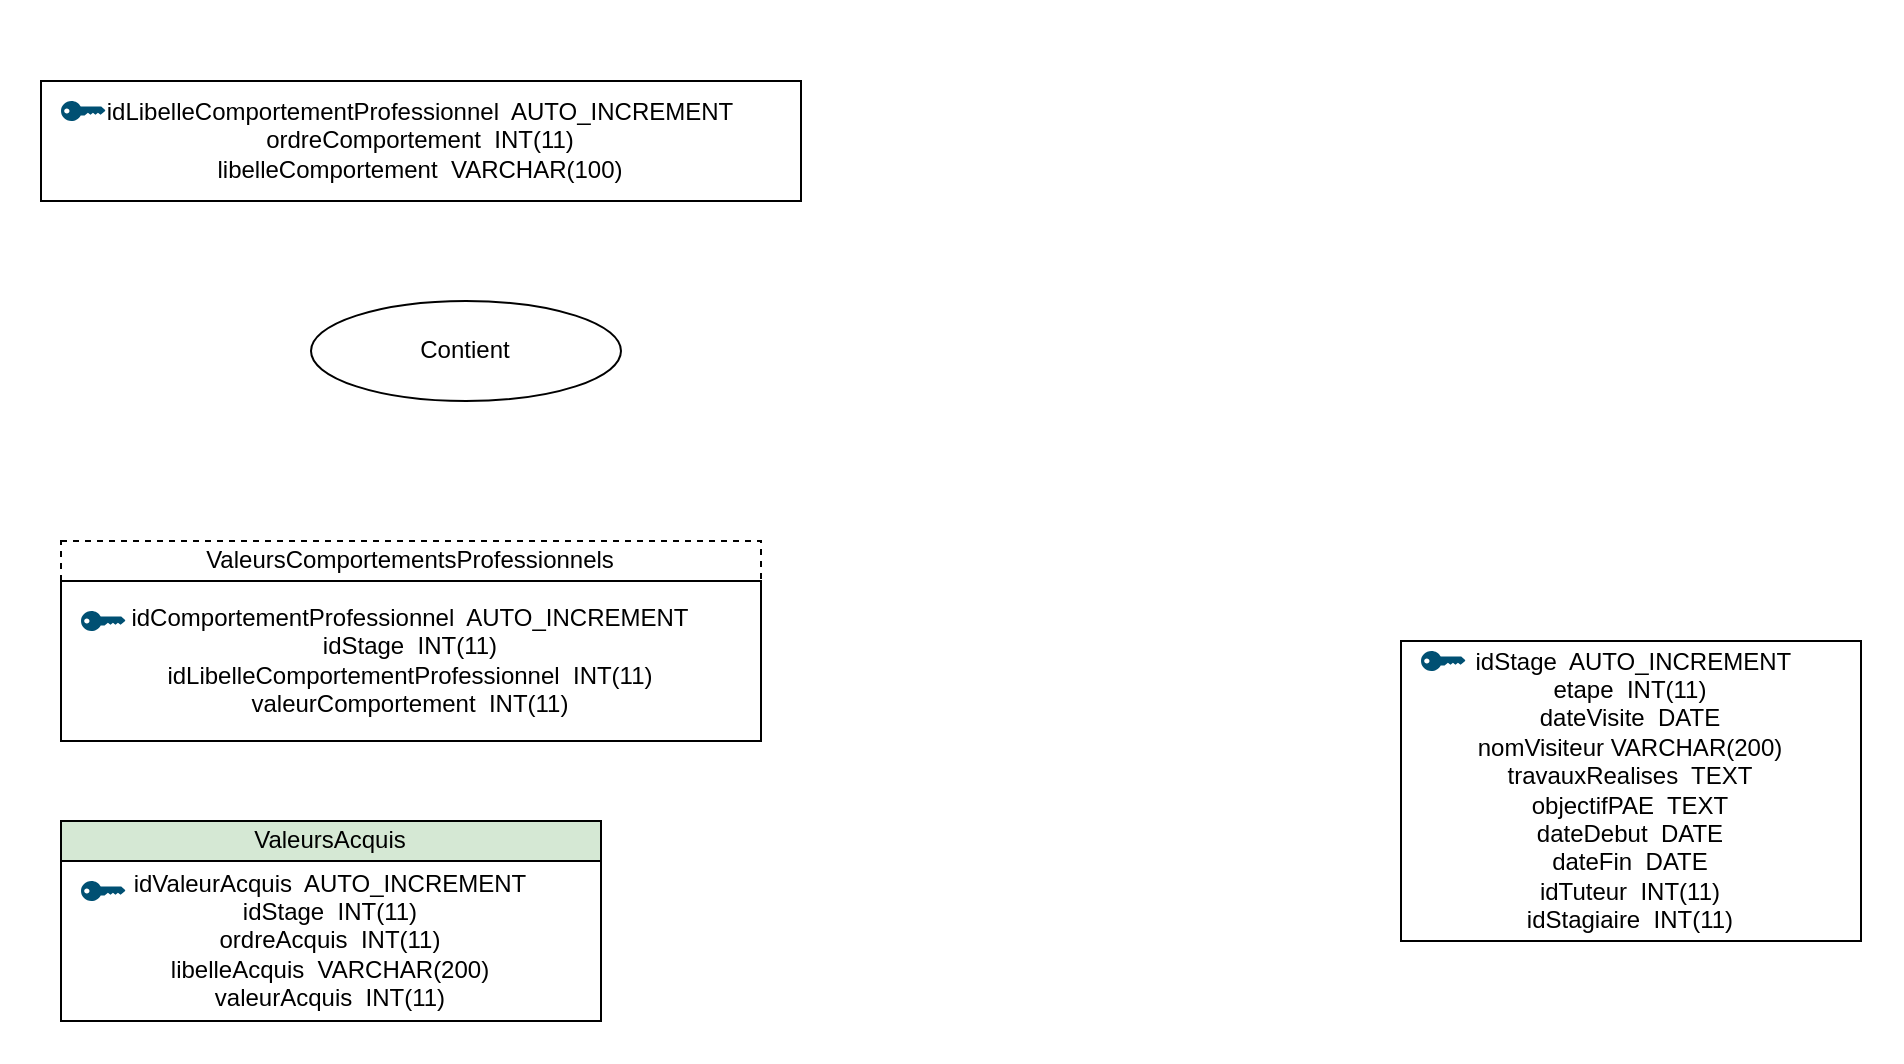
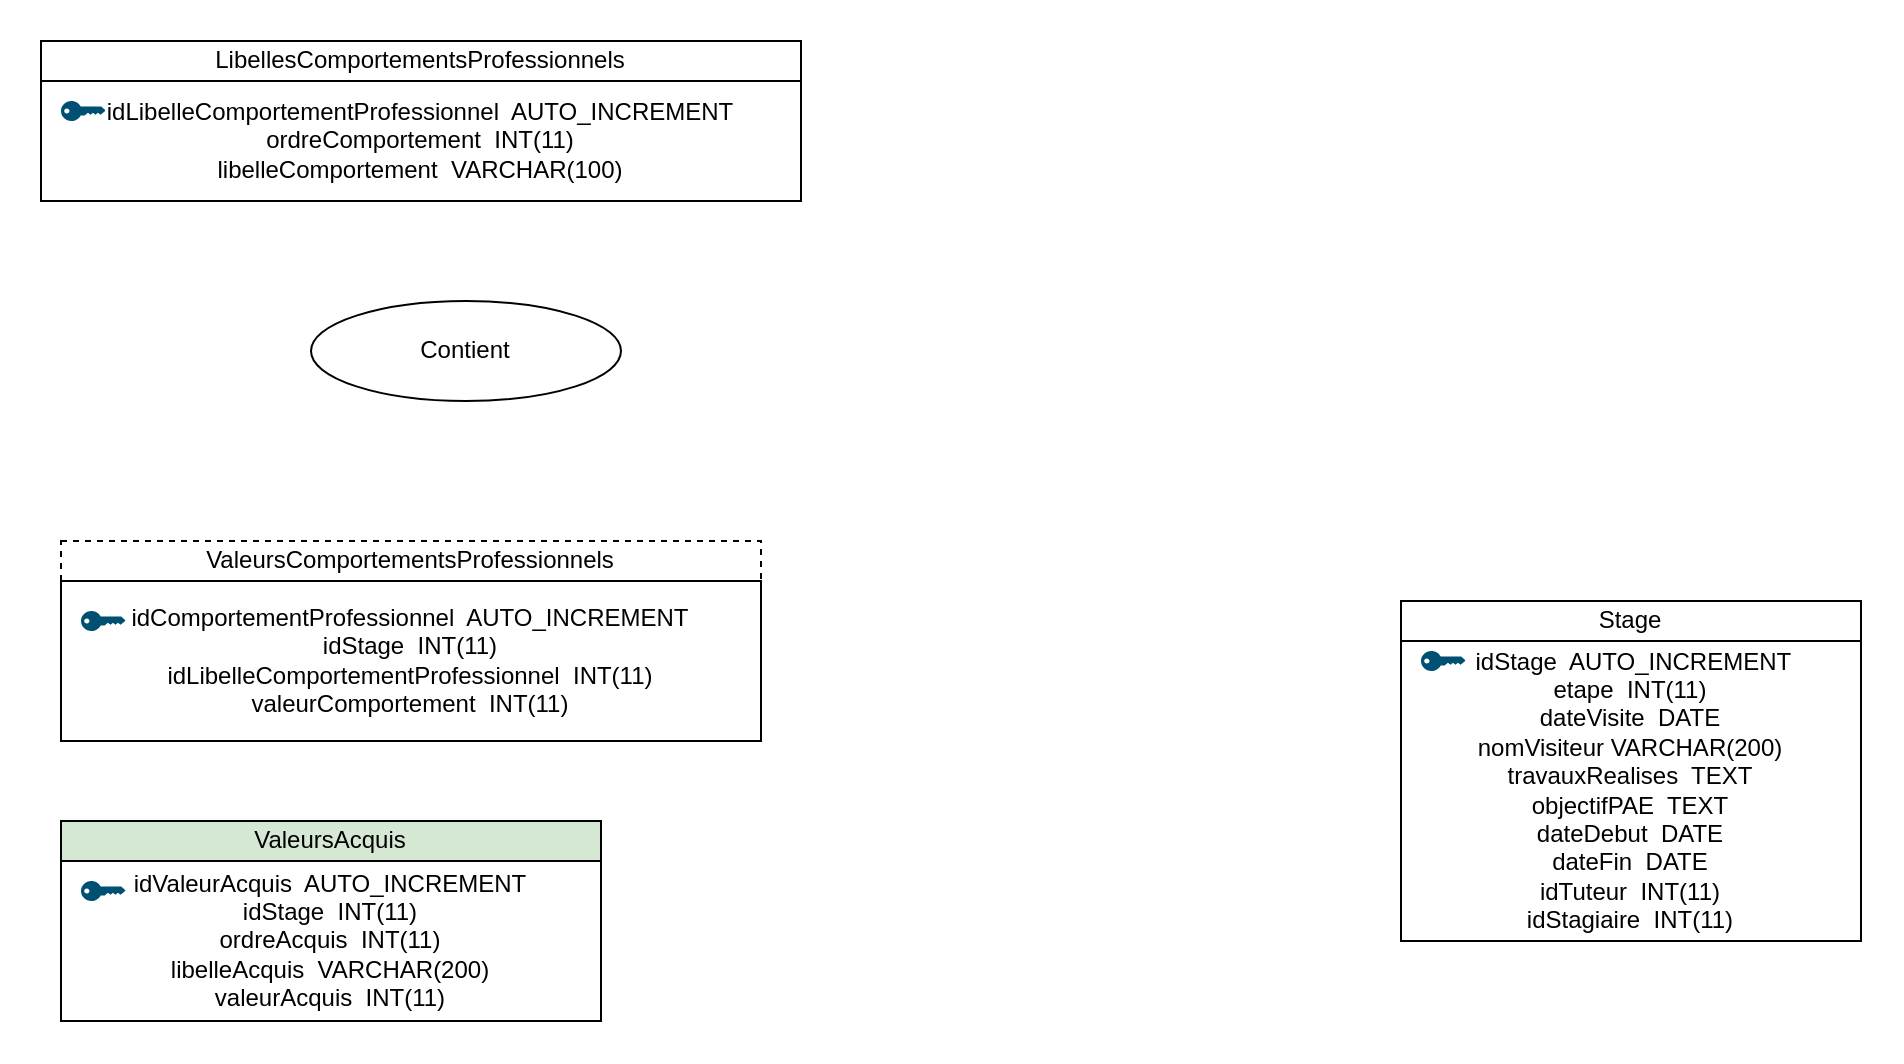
none -> (421, 61)
none -> (1631, 621)
